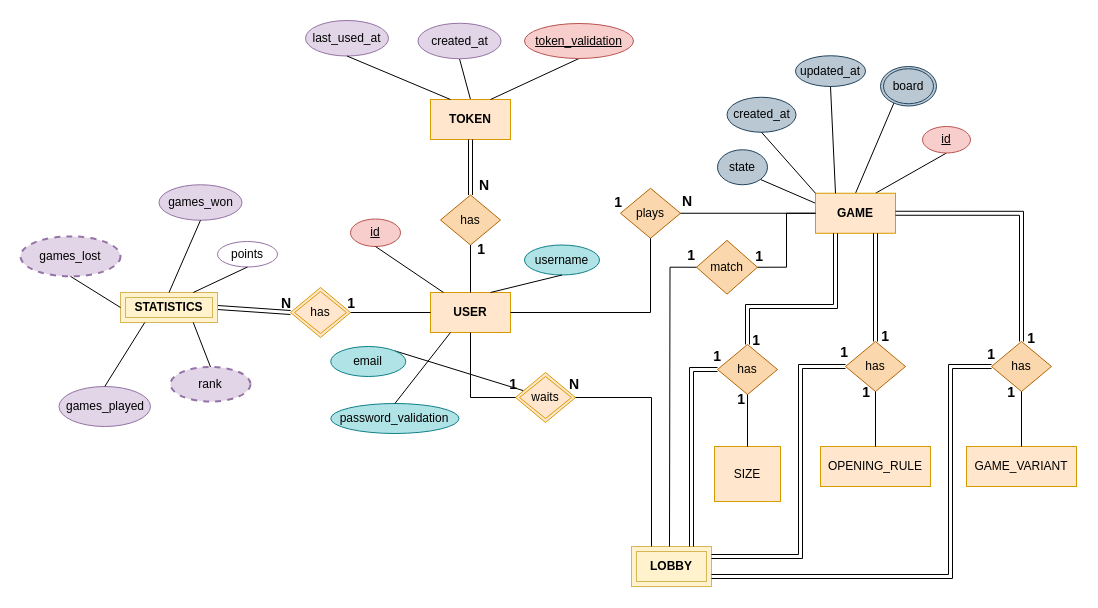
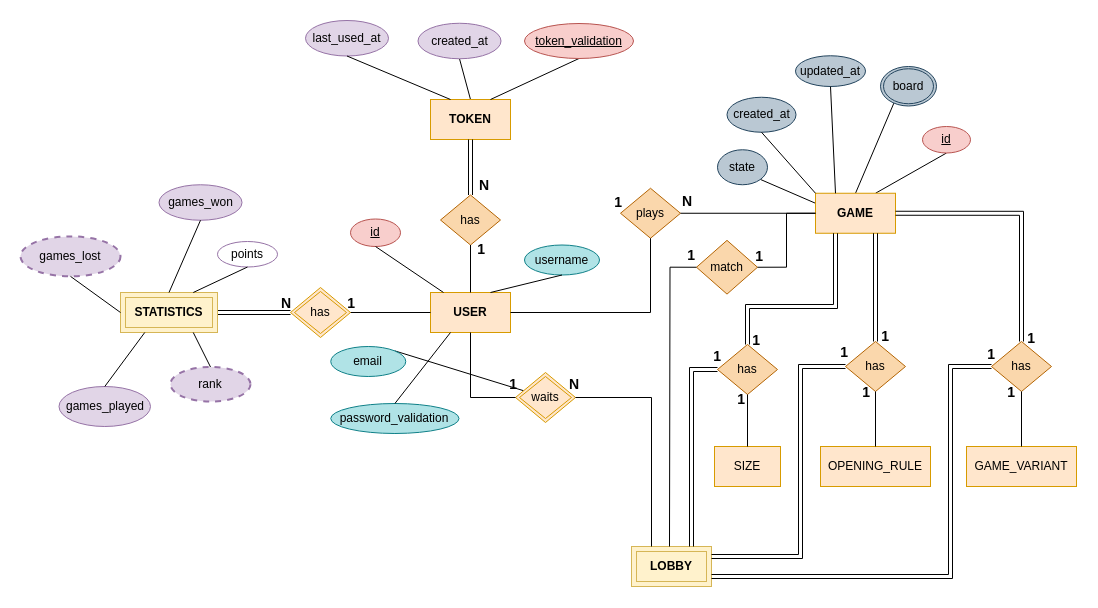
(169, 308) -> (169, 313)
(748, 474) -> (748, 467)
